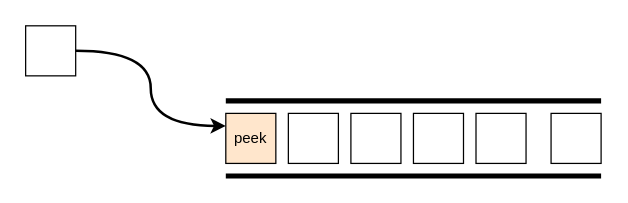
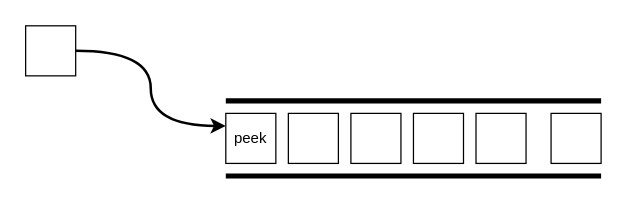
(251, 138) -> (251, 138)
